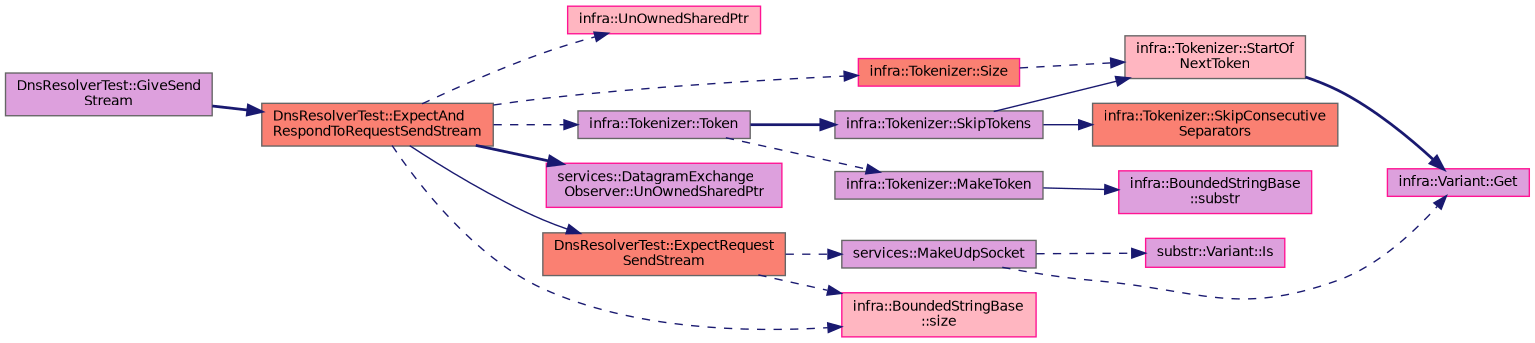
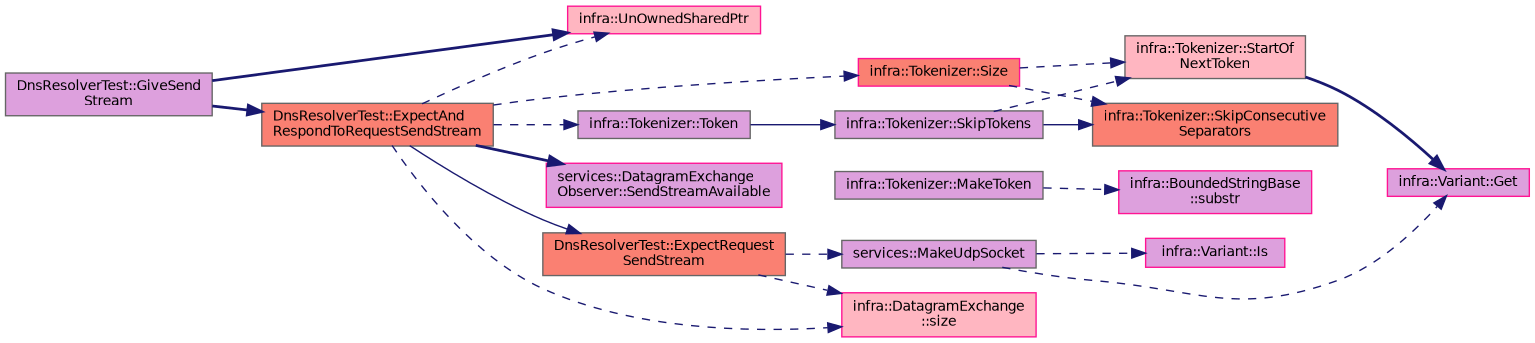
none -> (383, 58)
none -> (1040, 91)
(1055, 96) -> (1040, 100)
(786, 125) -> (786, 125)
(796, 153) -> none
(664, 185) -> (664, 185)
(1074, 189) -> (1074, 189)
(1215, 253) -> (1215, 253)
(939, 315) -> (939, 315)
